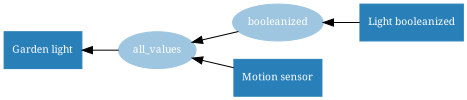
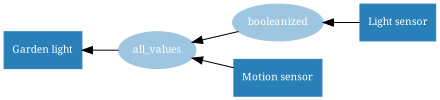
(412, 23) -> (398, 23)
